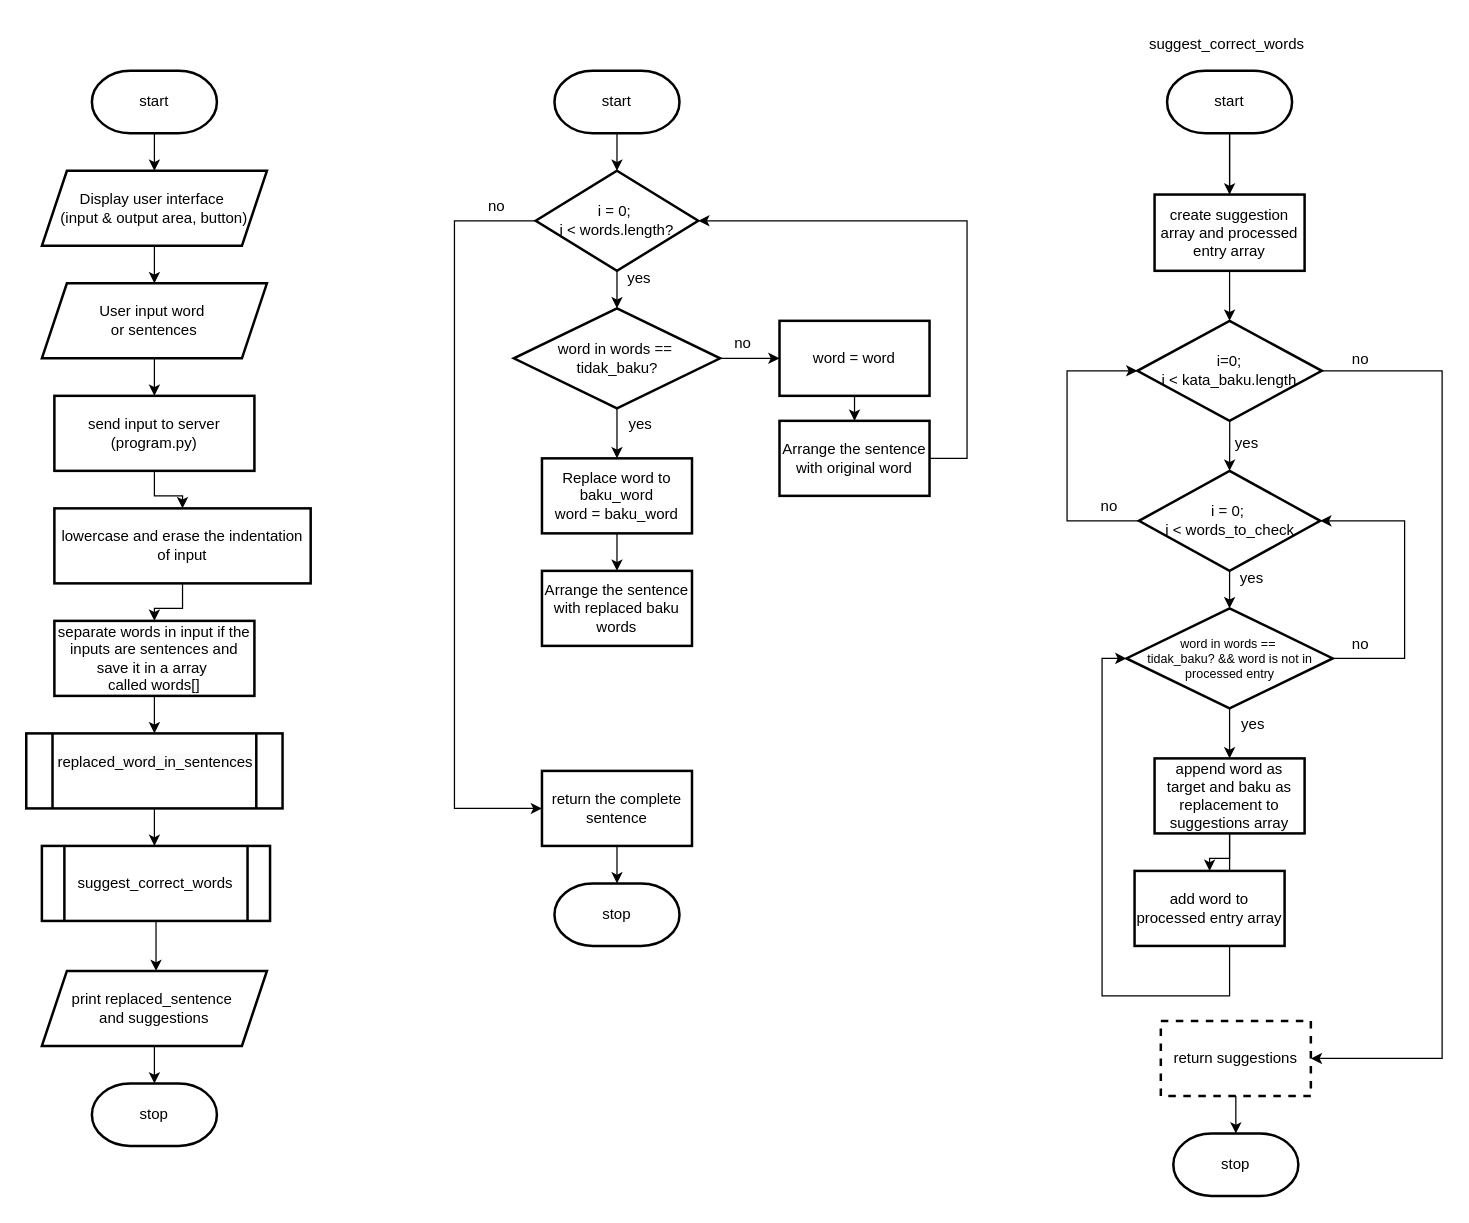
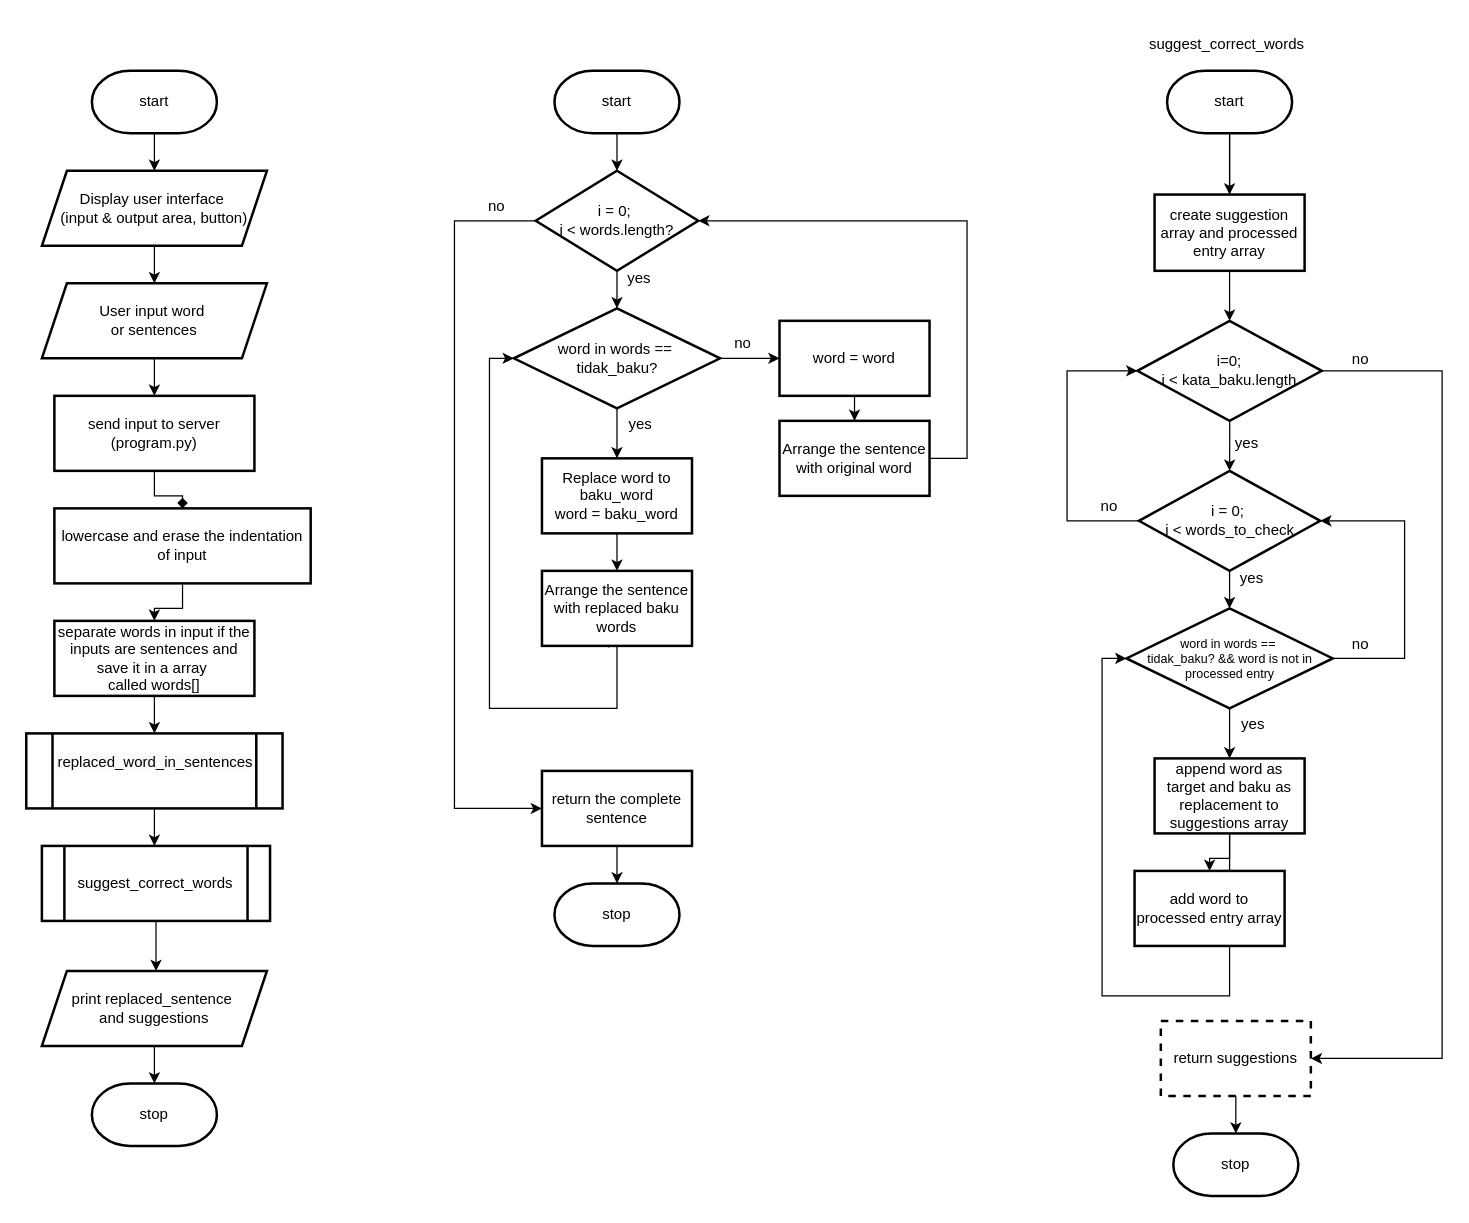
(180, 496) -> (179, 496)
none -> (489, 621)
